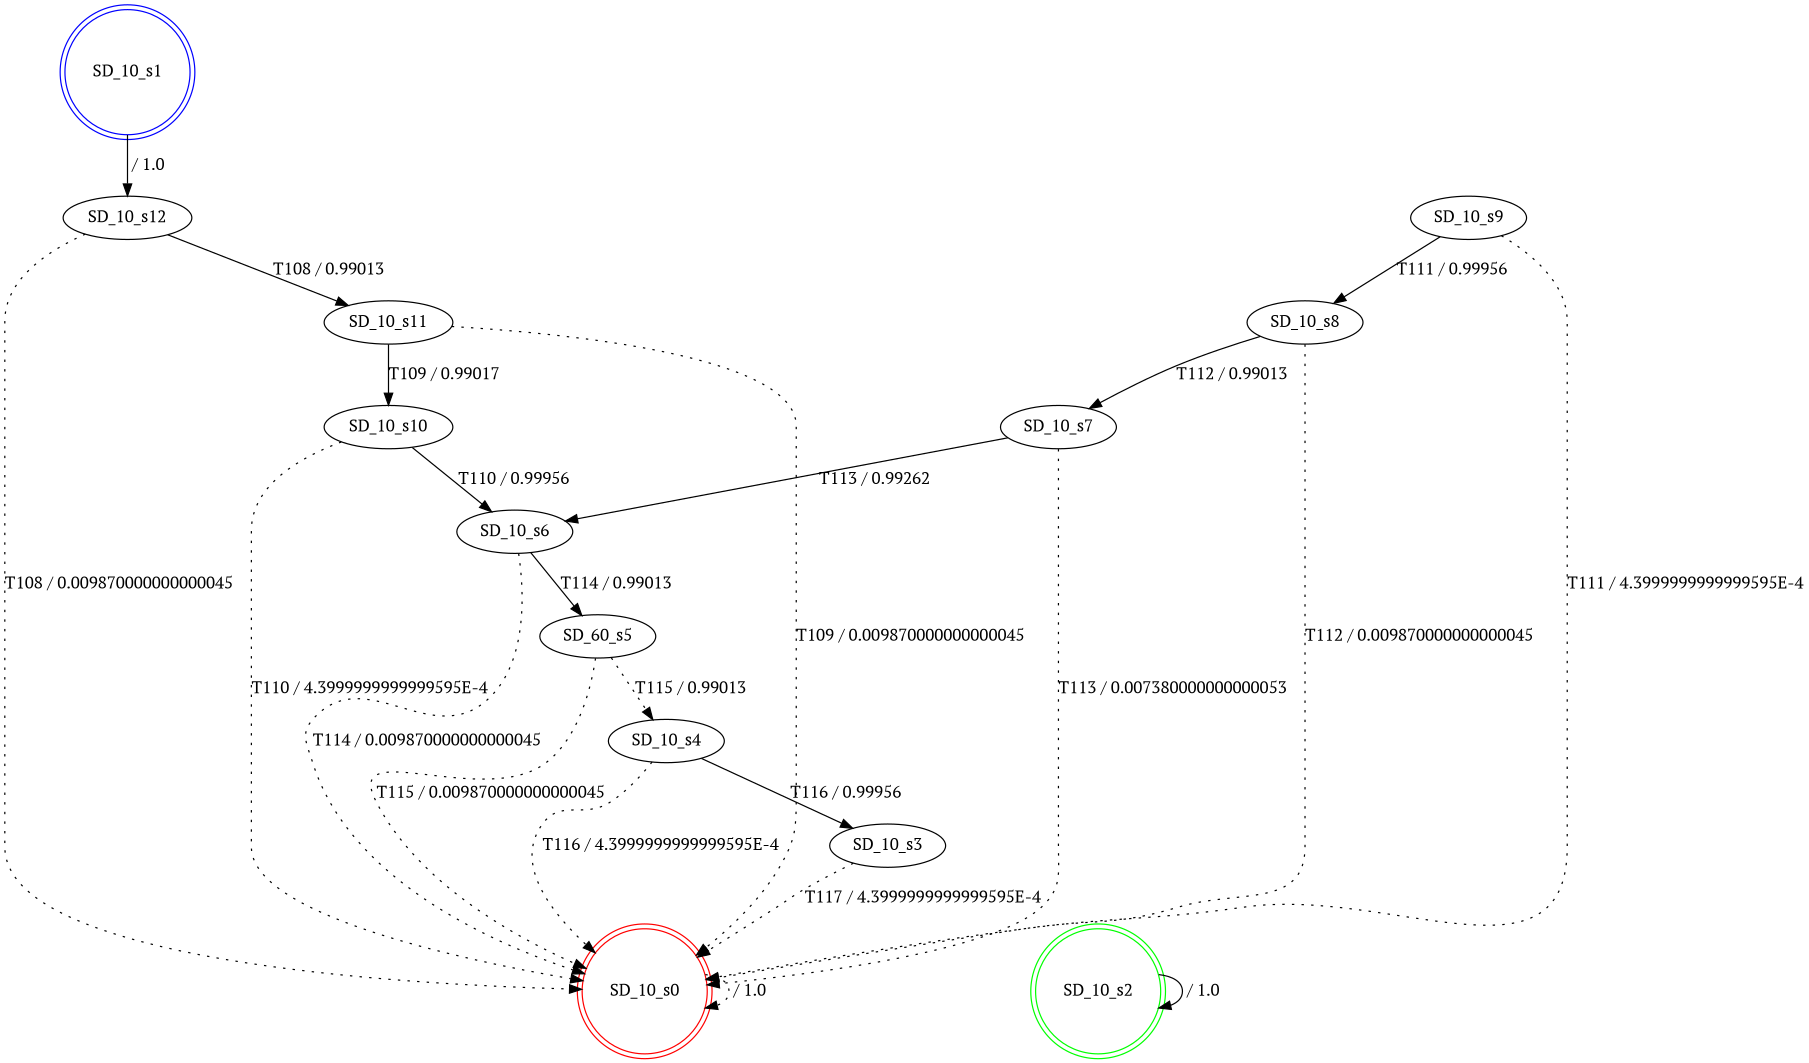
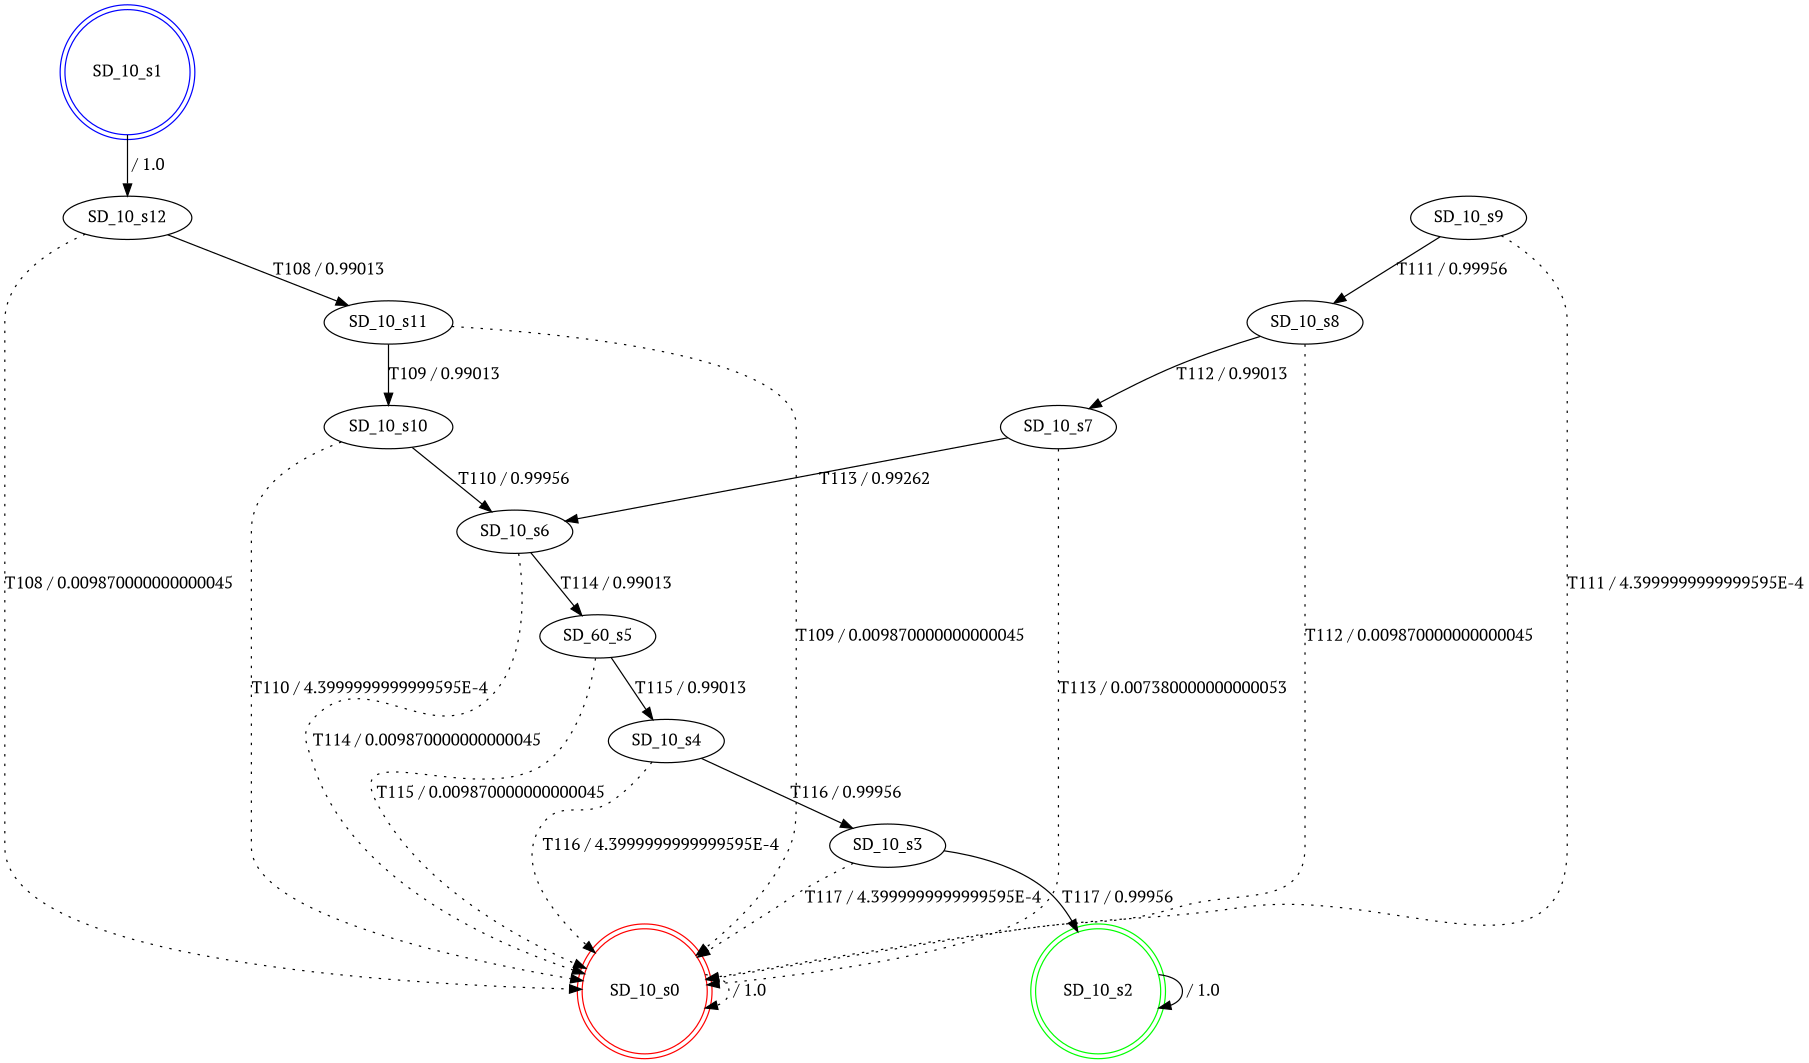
(444, 375) -> (444, 375)
(629, 684) -> (629, 684)
none -> (1017, 871)
